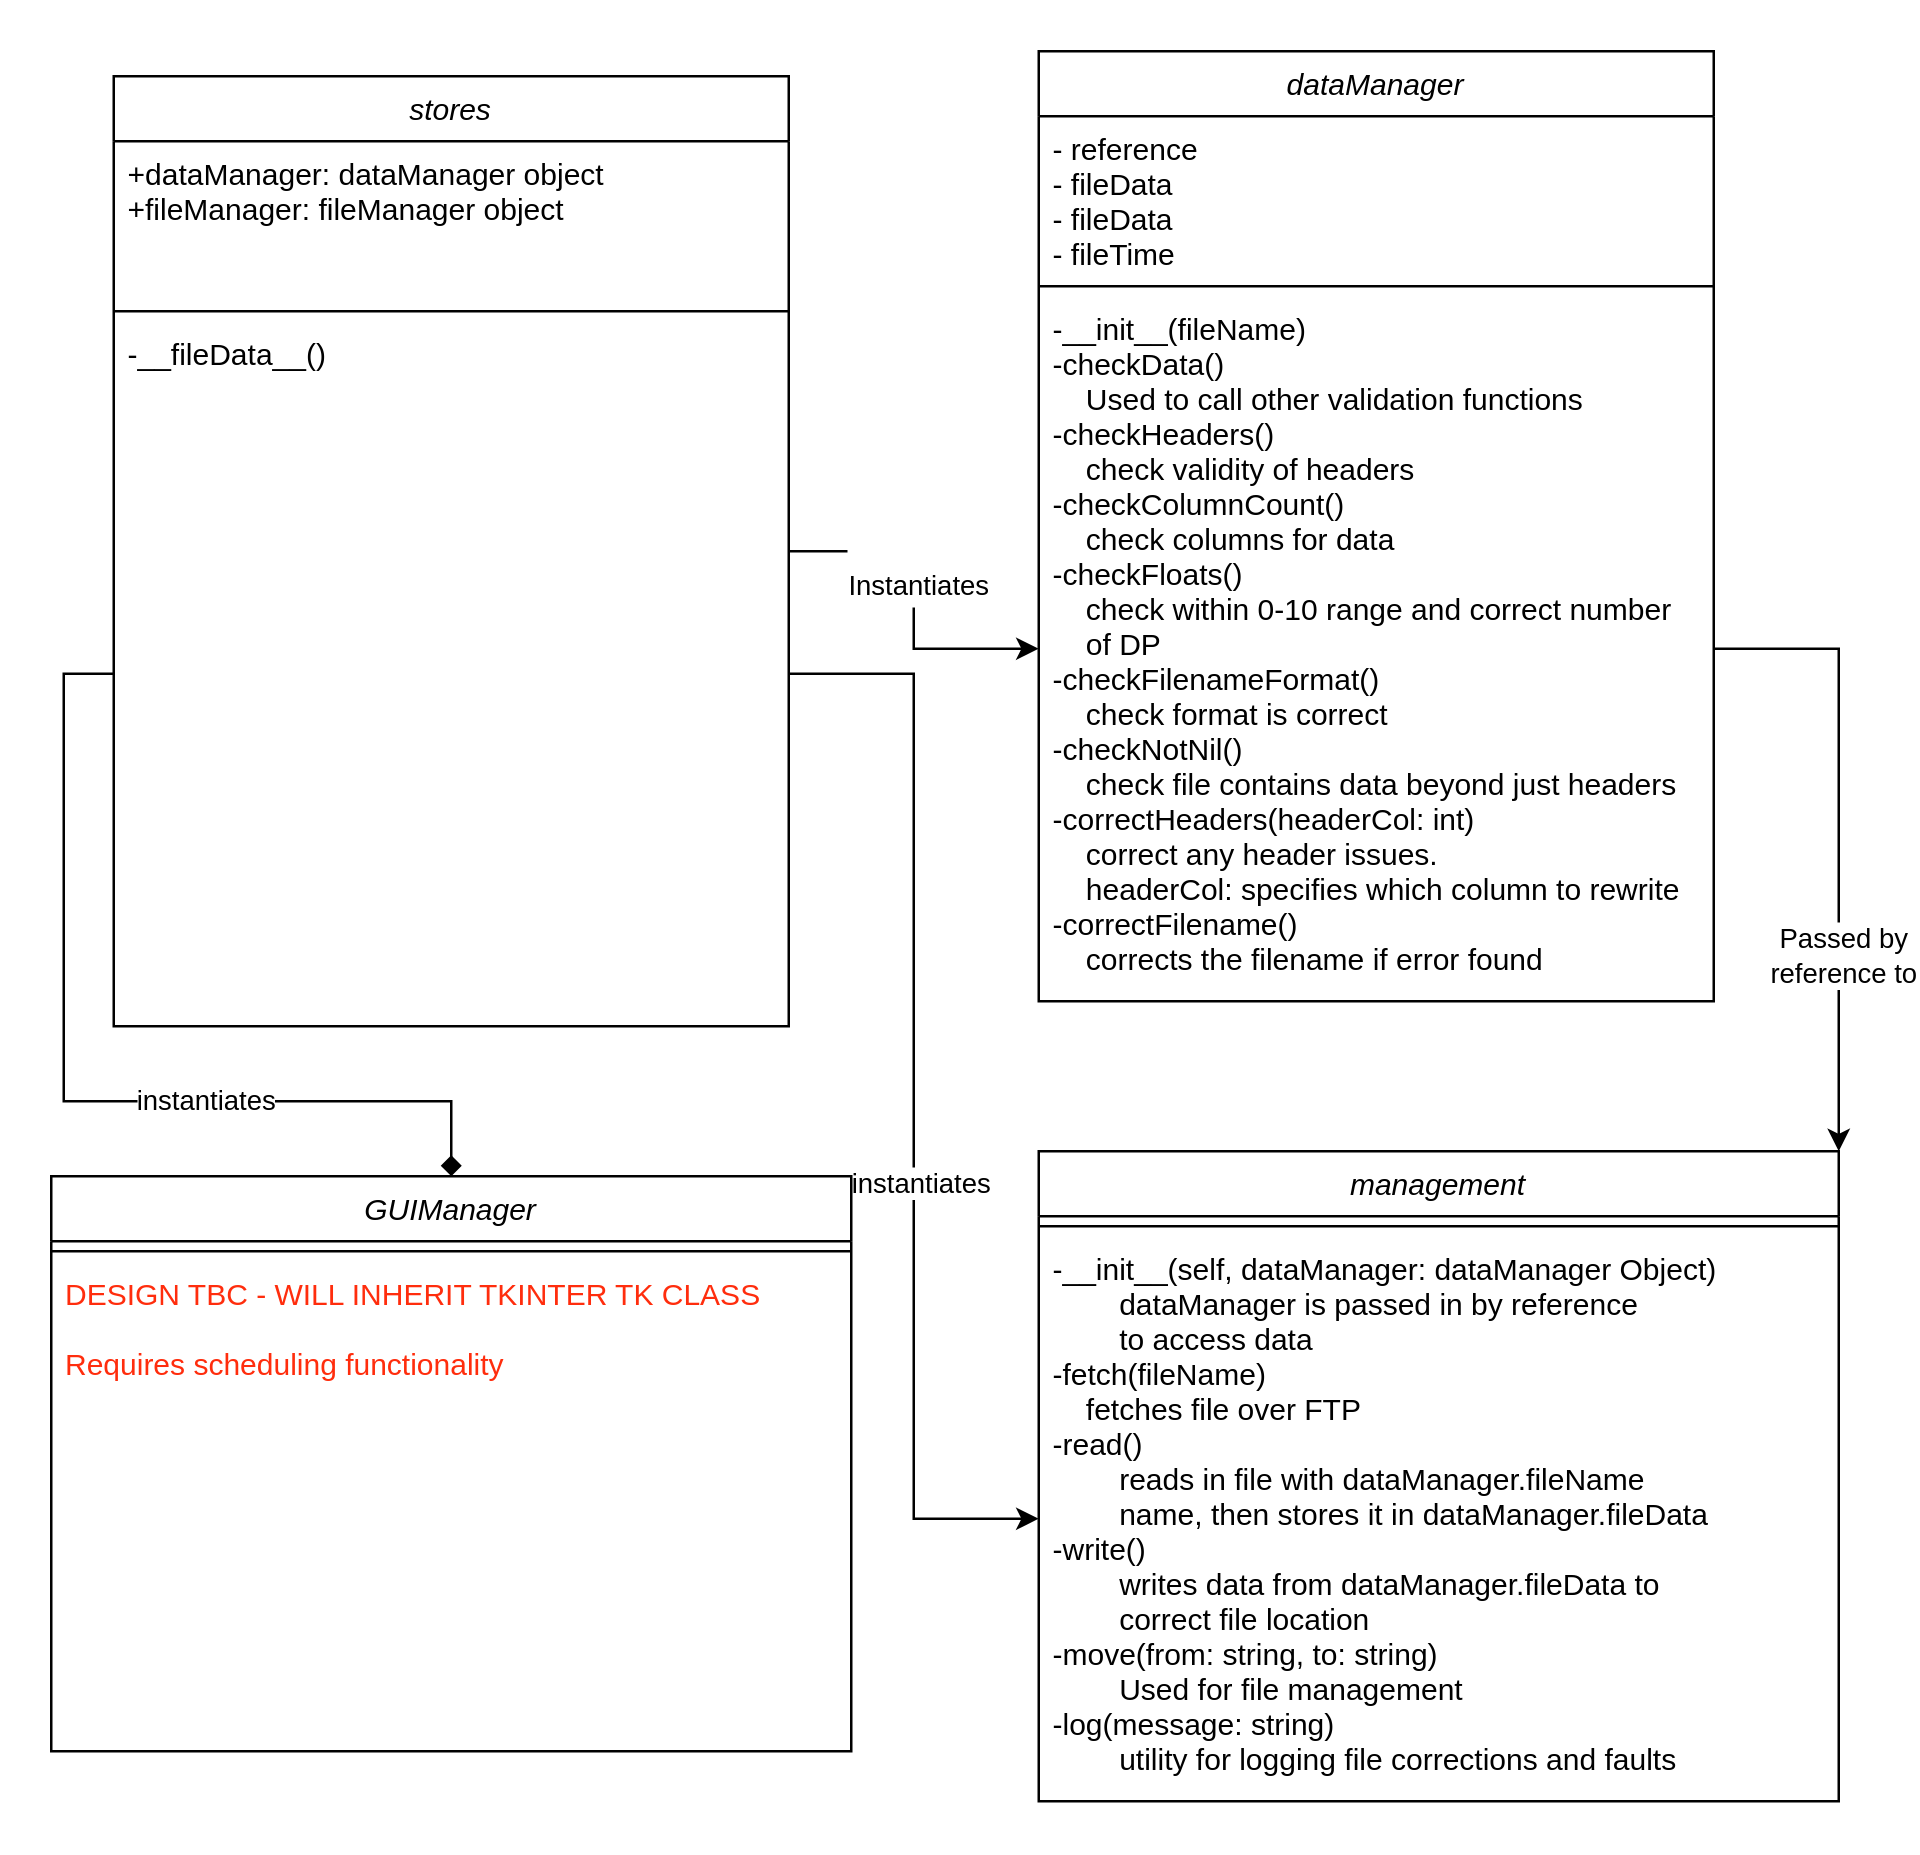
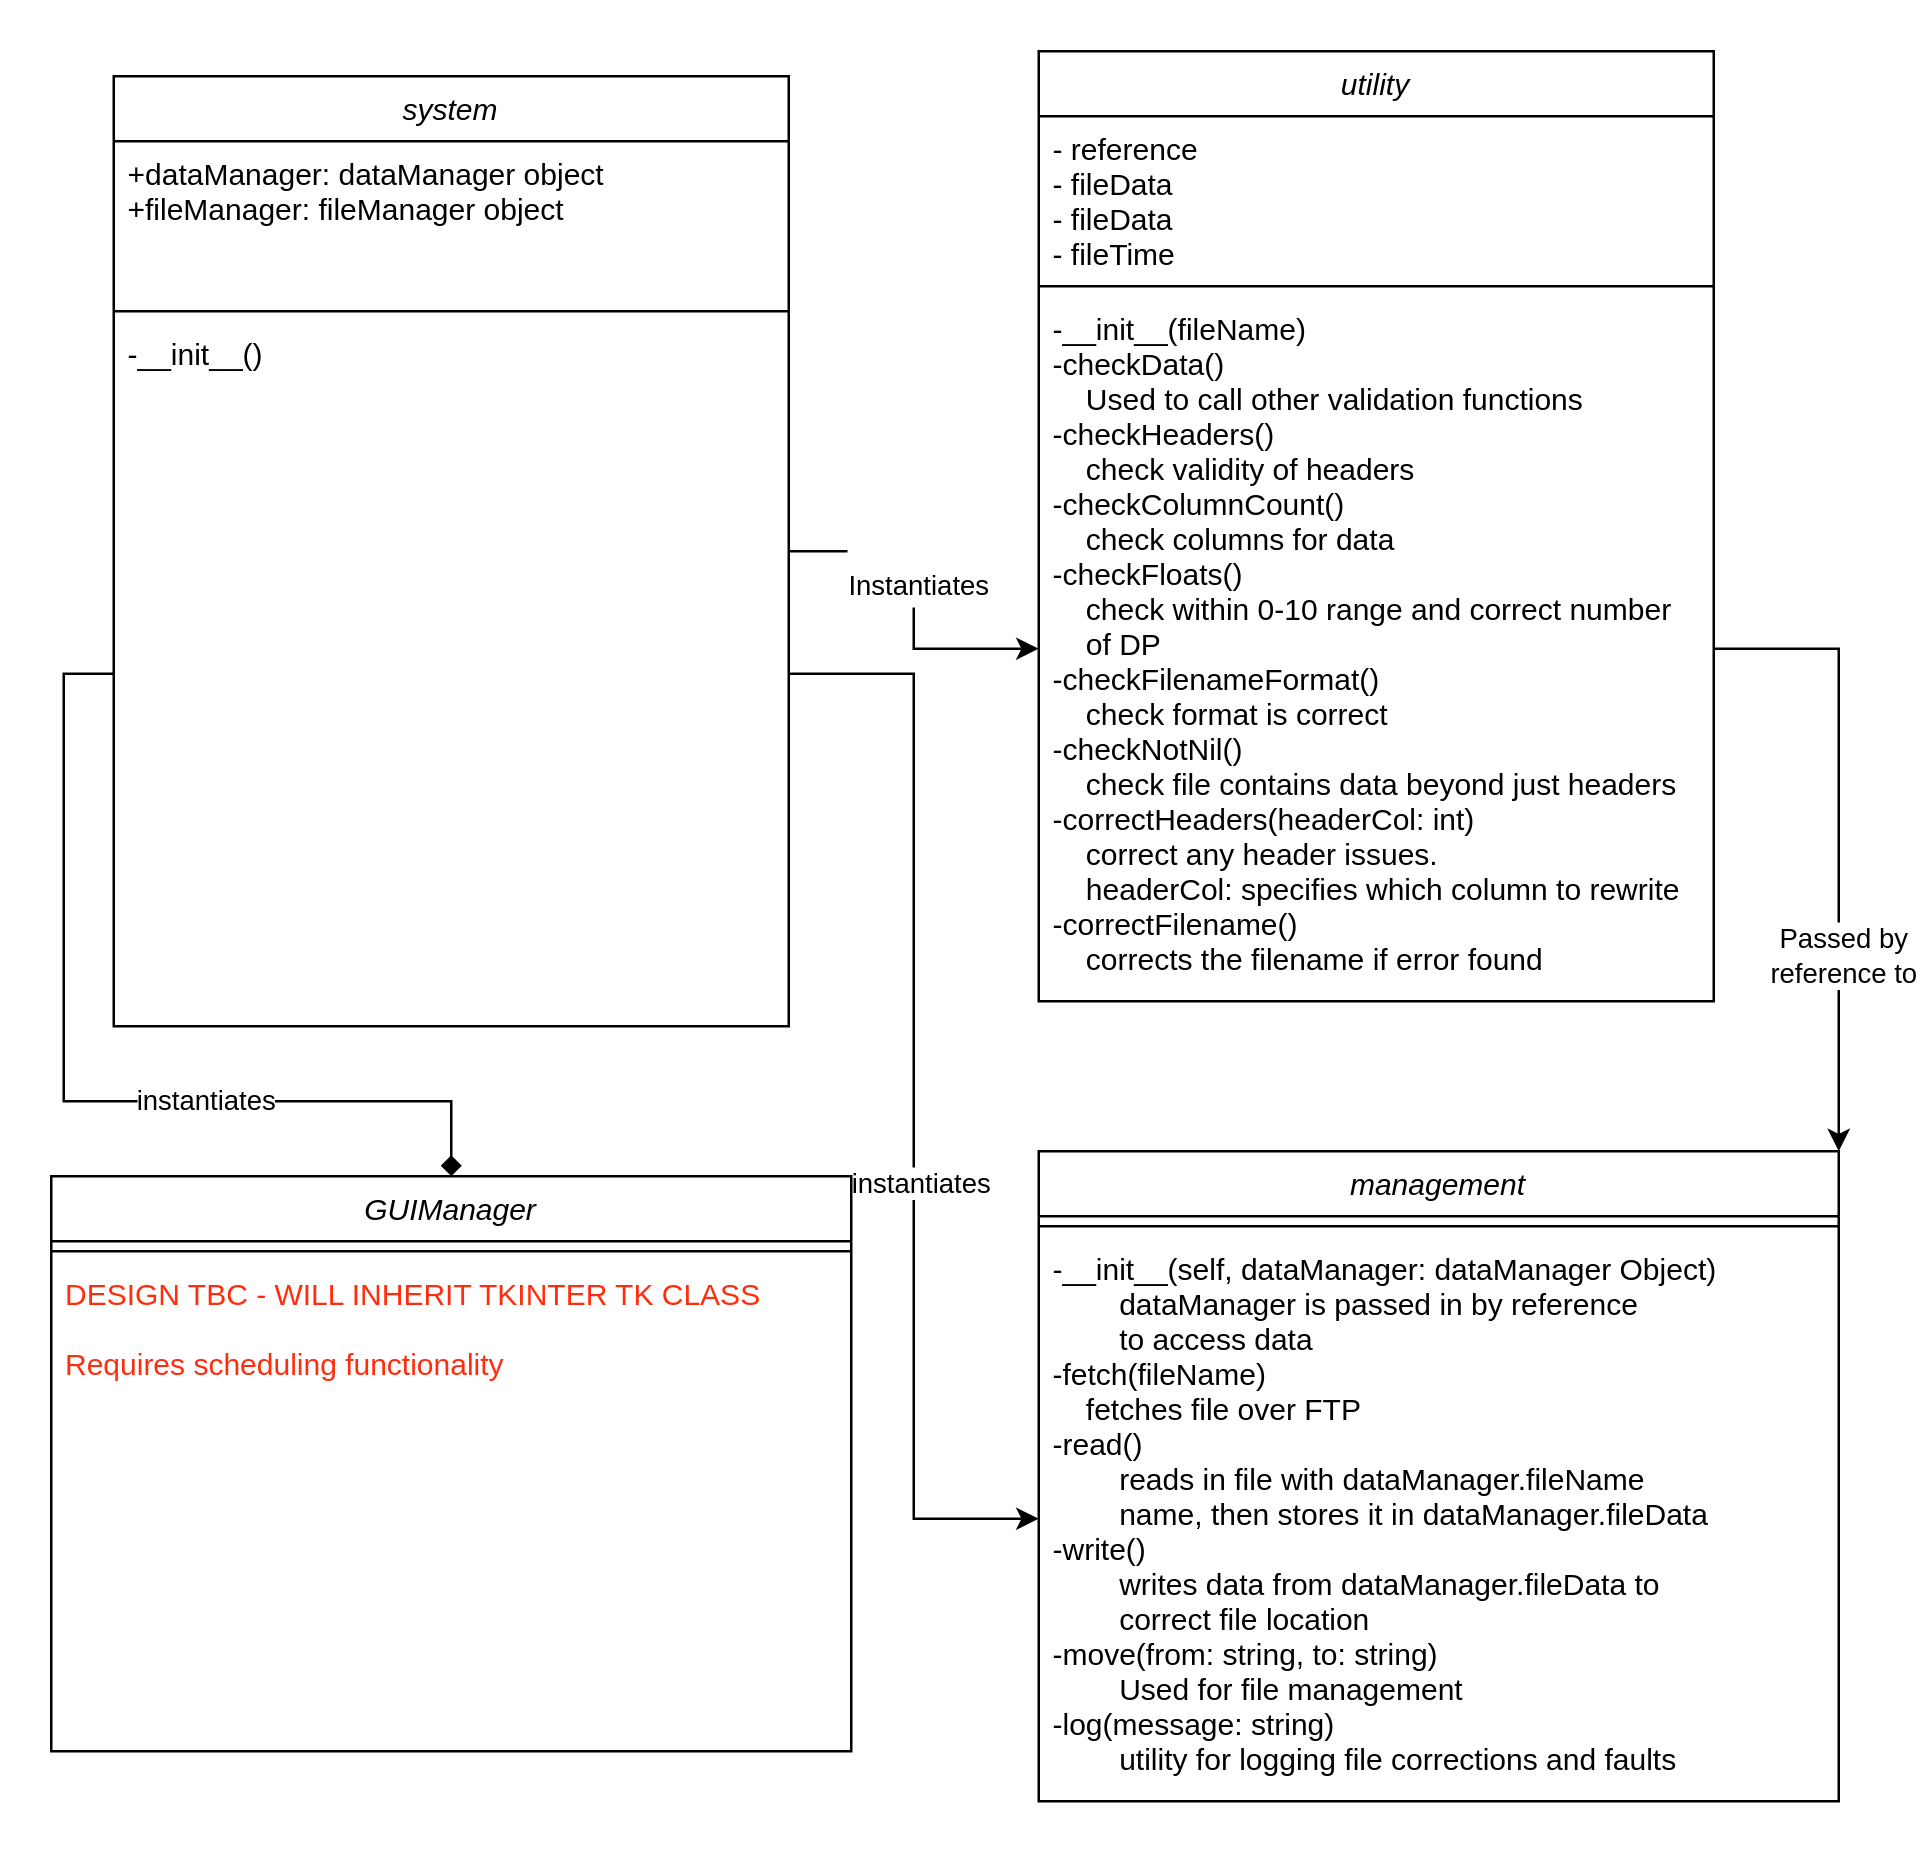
(1375, 85) -> (1375, 85)
(450, 110) -> (450, 110)
(246, 355) -> (212, 355)
